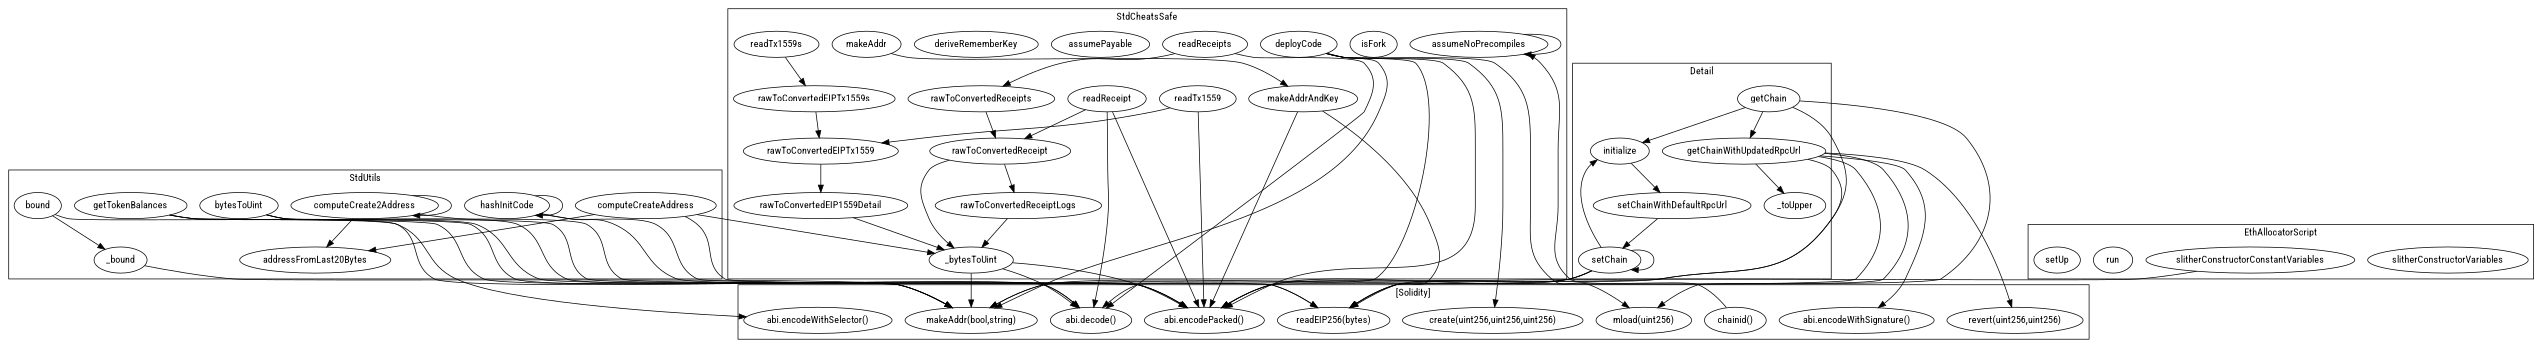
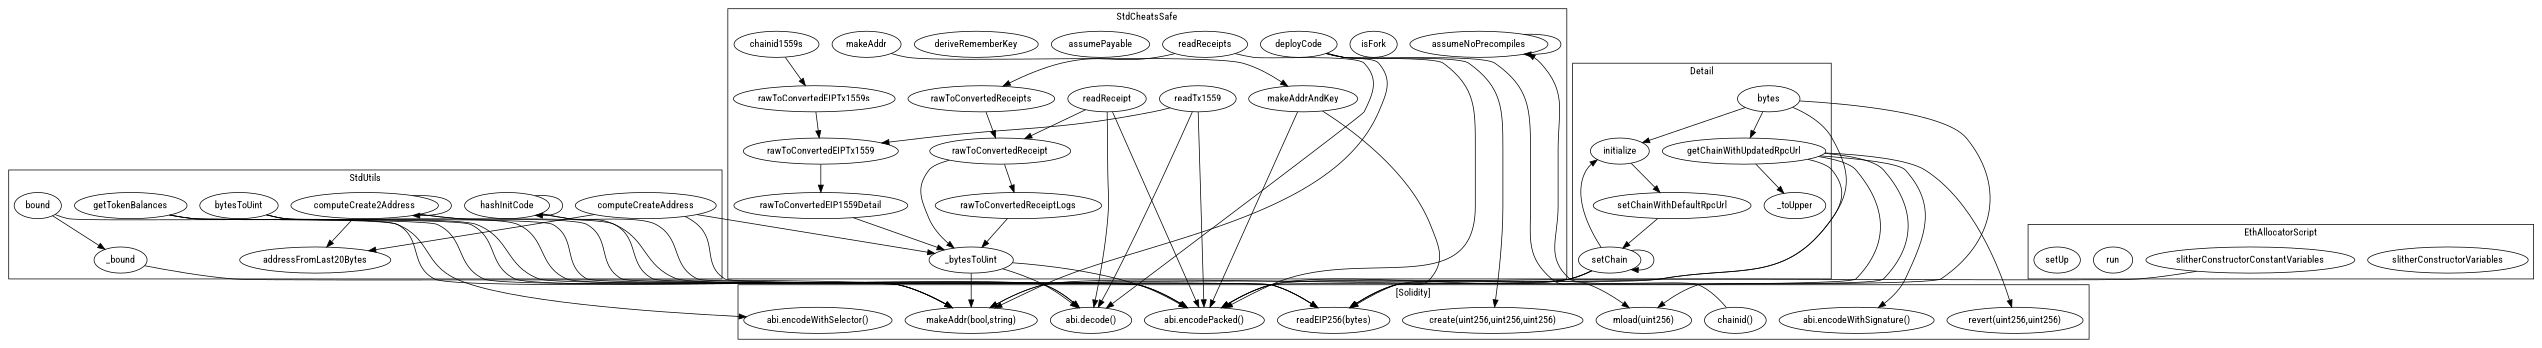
(777, 44) -> (777, 44)
(1769, 99) -> (1769, 99)
(1391, 261) -> (1149, 207)
none -> (645, 273)
